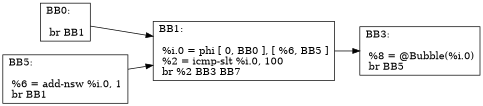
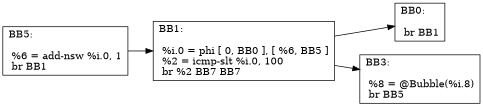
(118, 31) -> (361, 32)
(420, 56) -> (420, 84)
(200, 72) -> (200, 72)
